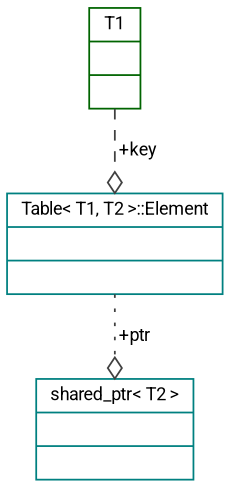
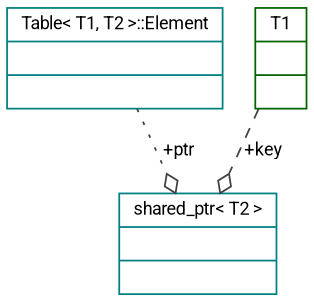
(115, 140) -> (244, 141)
